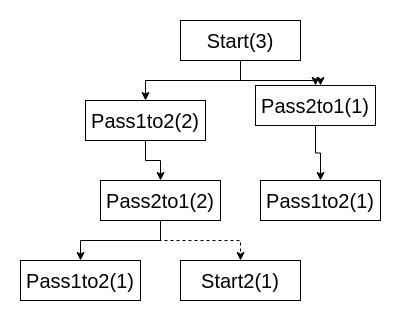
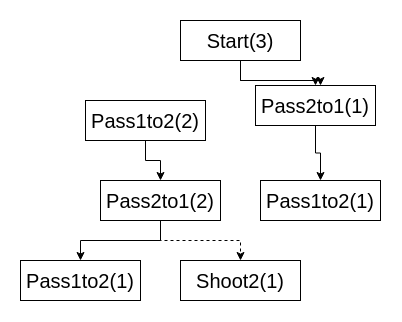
(186, 81) -> none
(241, 281) -> (241, 281)
